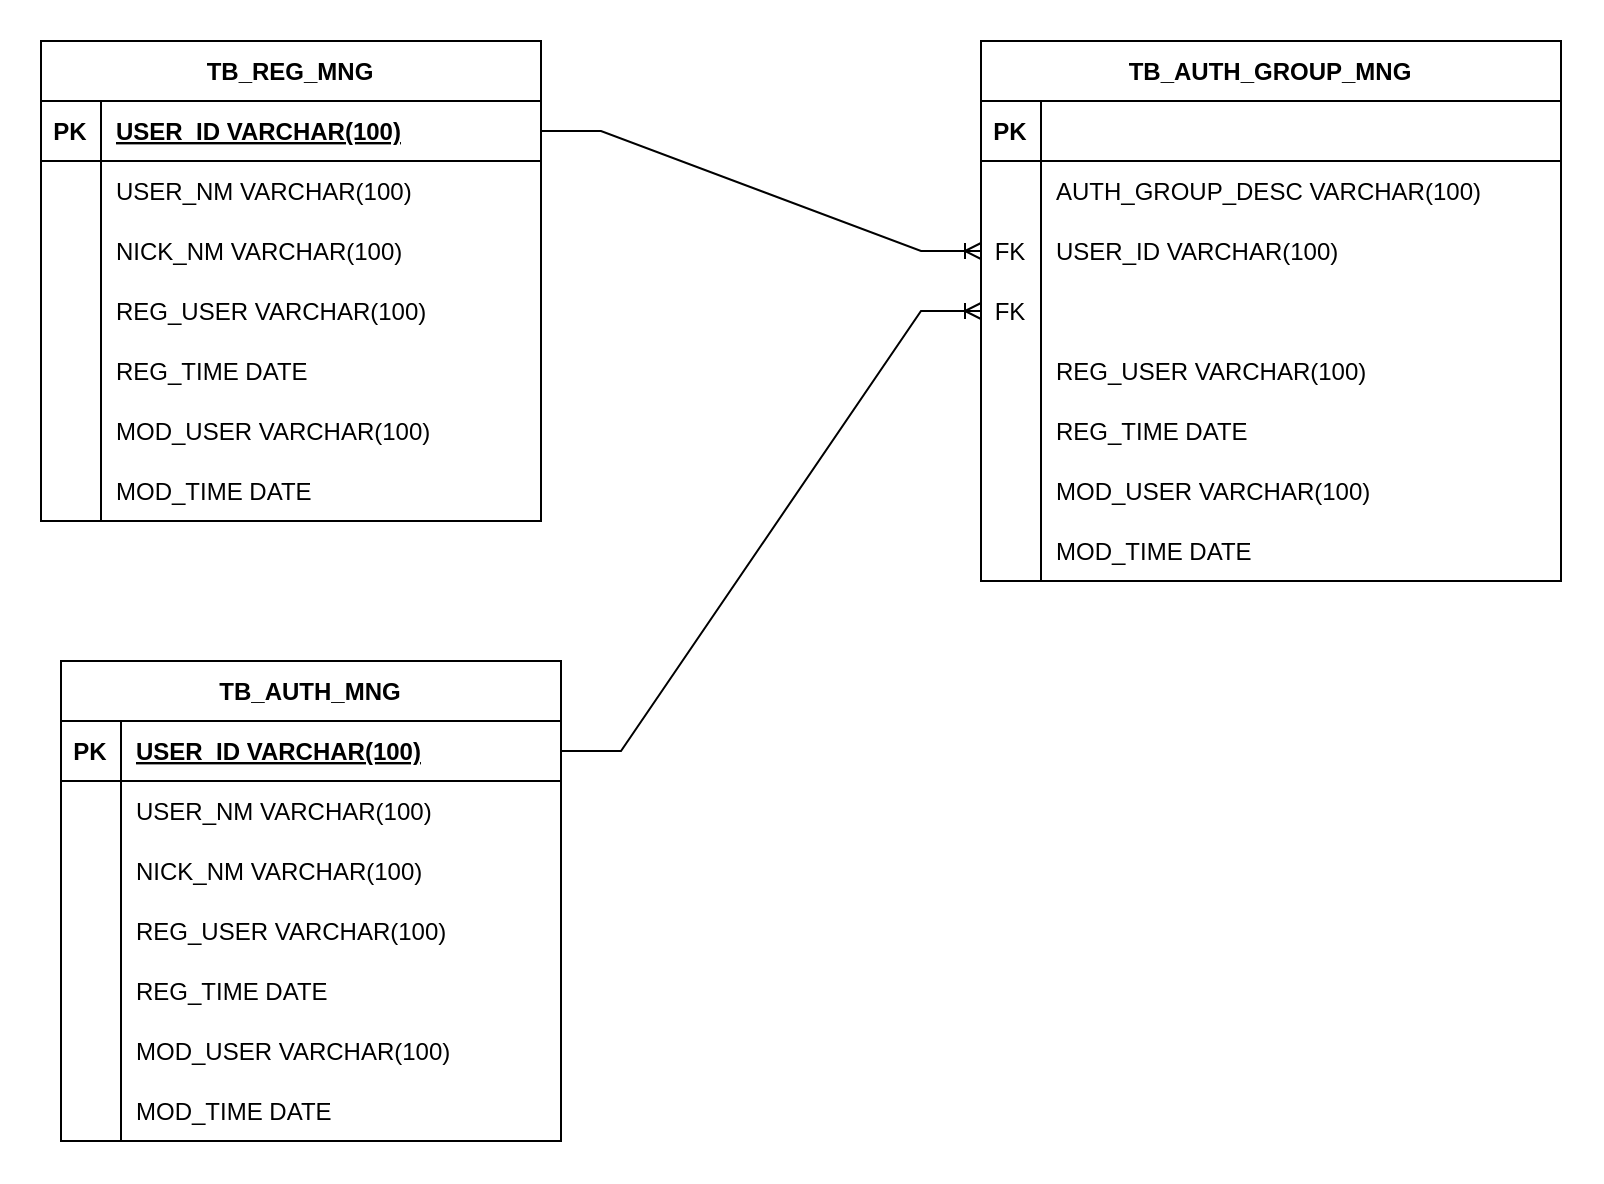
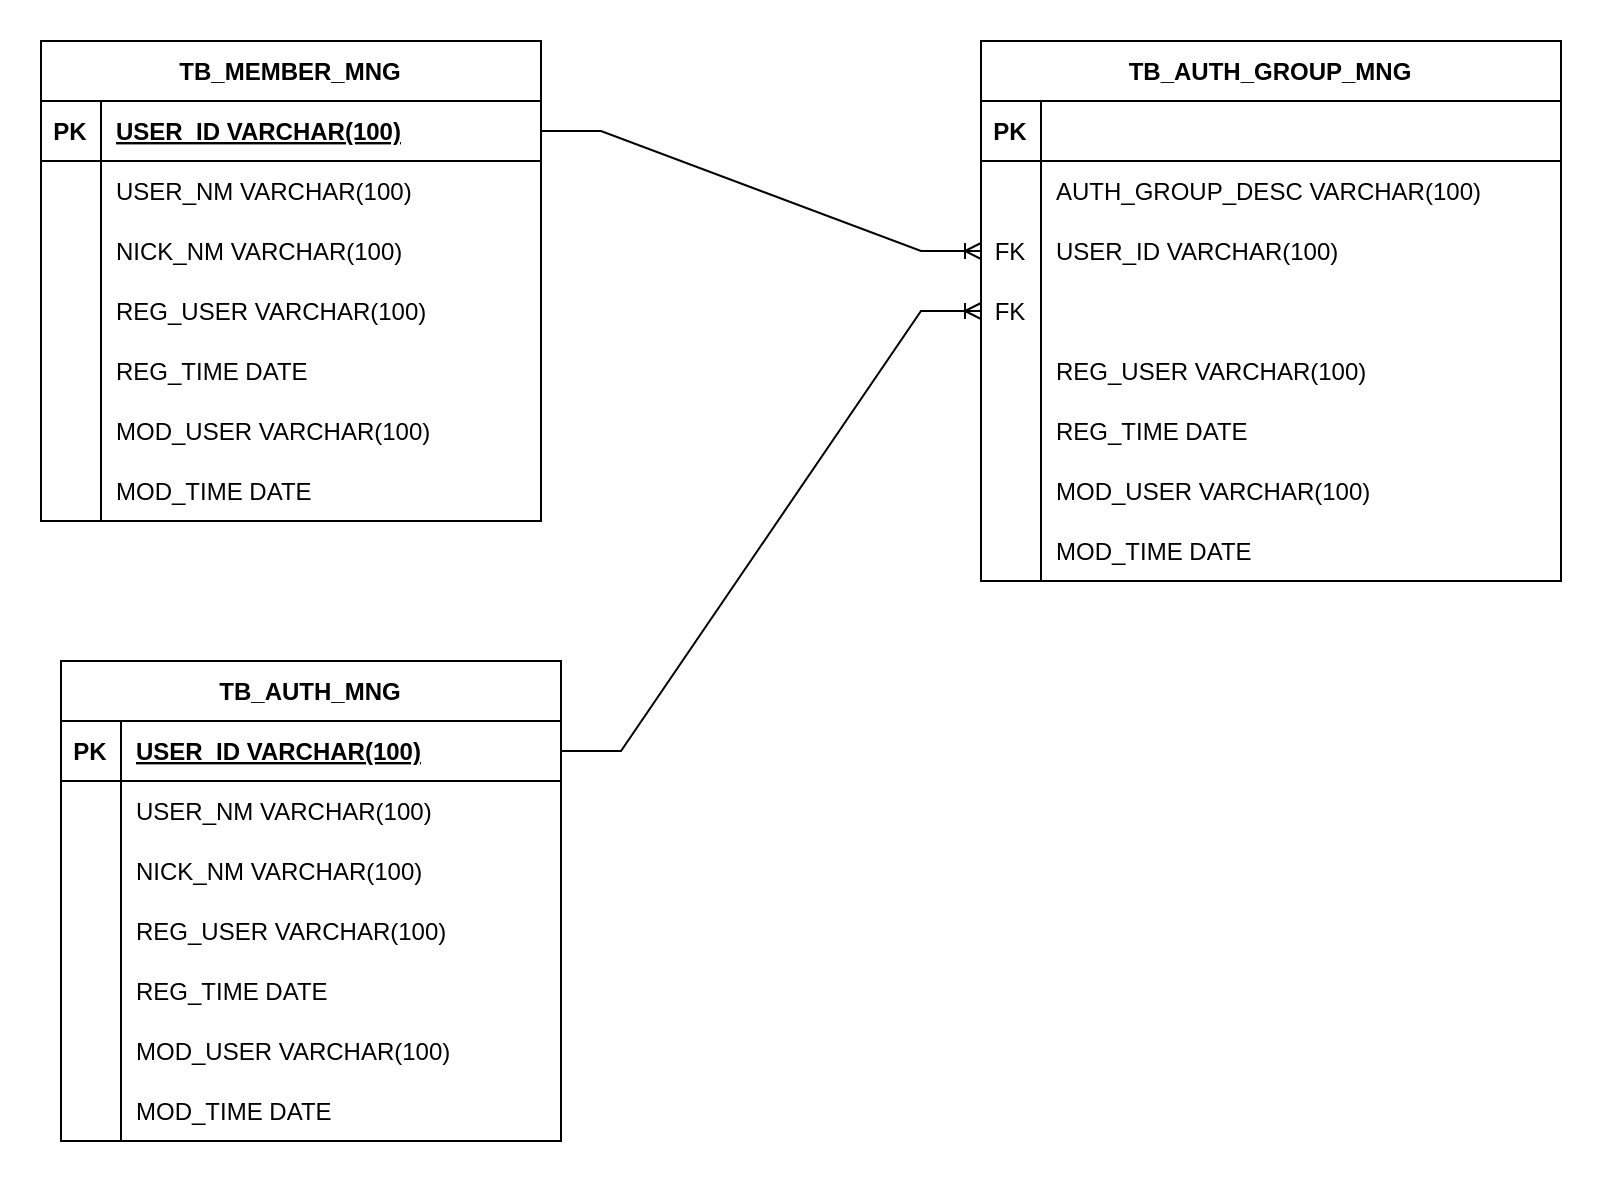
(290, 72) -> (290, 72)
